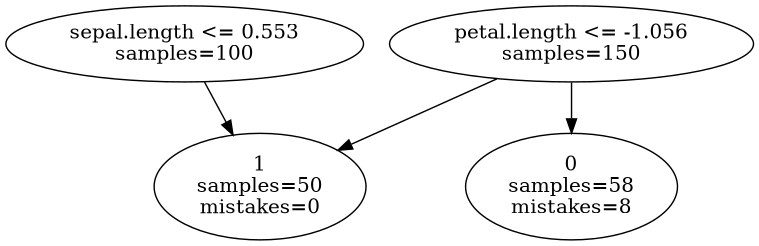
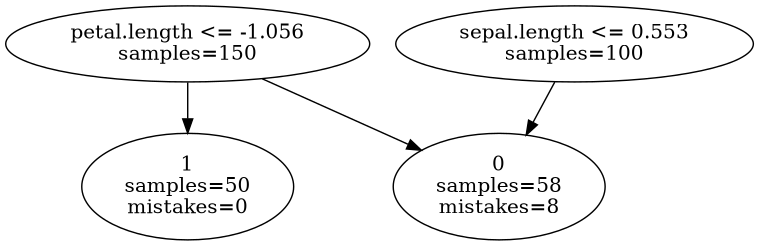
(215, 102) -> (544, 102)
